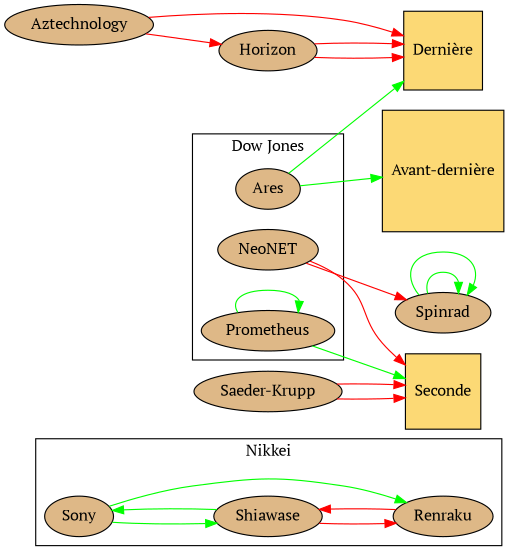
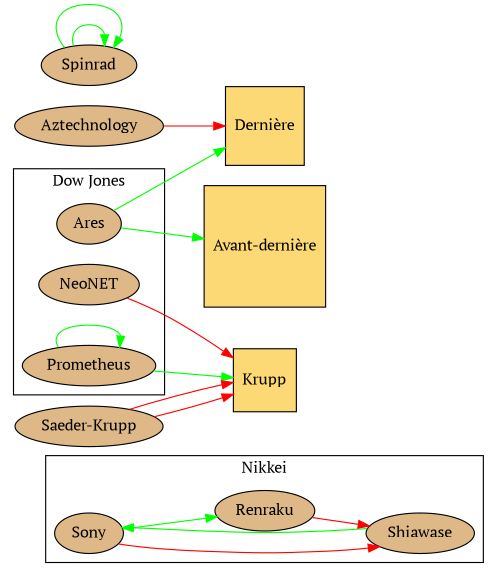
(268, 51) -> none
(355, 281) -> none
(443, 392) -> (265, 380)
(159, 524) -> (243, 552)
(352, 524) -> none
